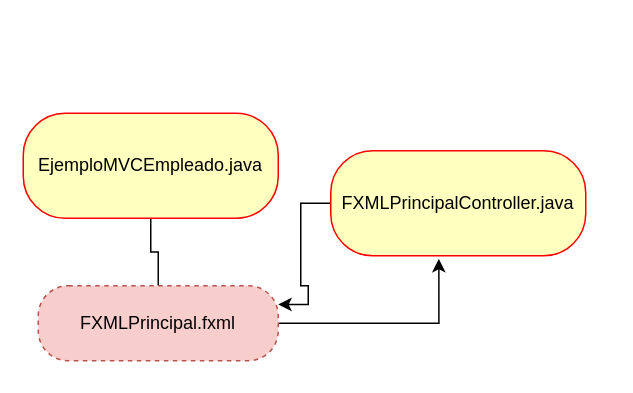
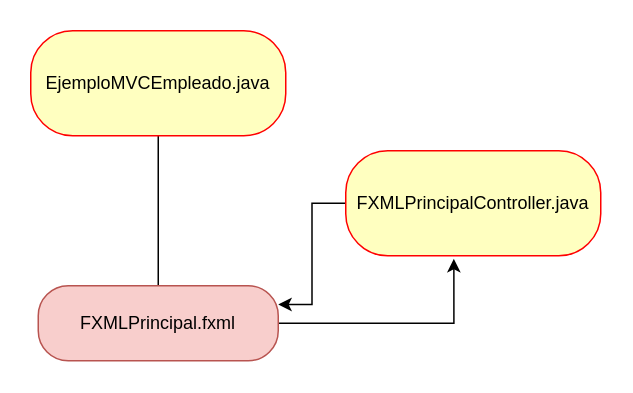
(151, 166) -> (158, 83)
(458, 203) -> (473, 203)
(158, 323) -> (158, 323)
